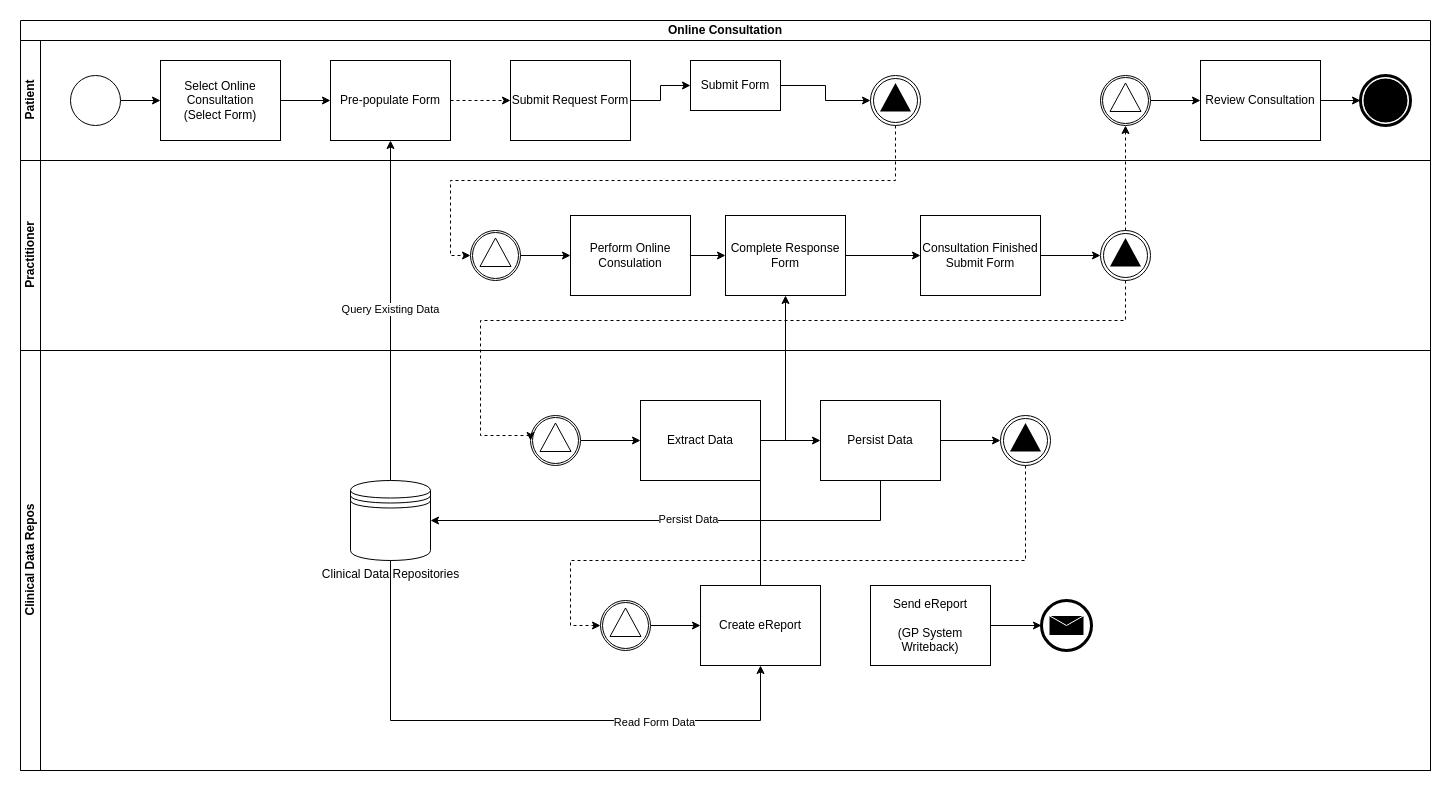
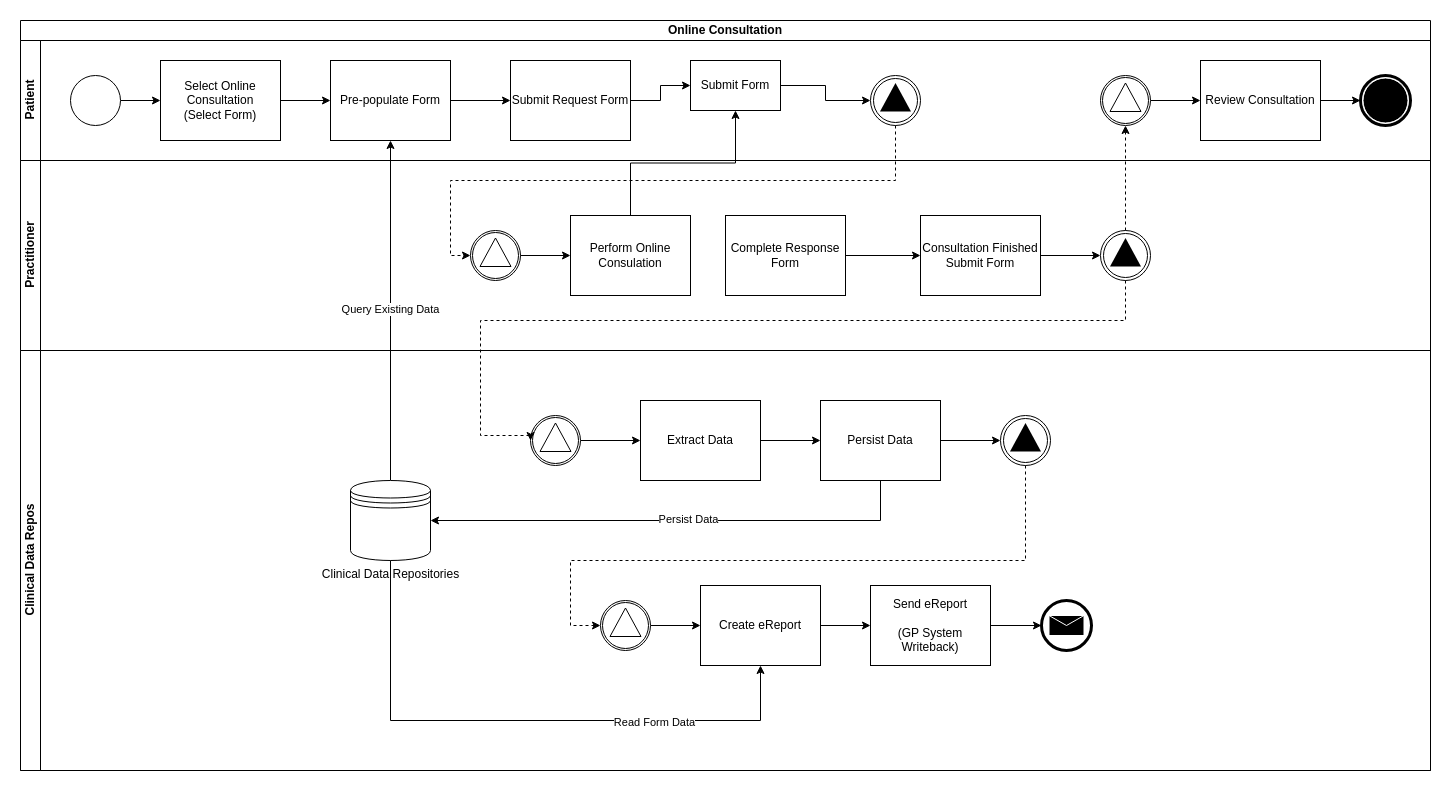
(478, 101) -> (478, 101)
(710, 256) -> (680, 163)
(786, 370) -> (842, 626)
